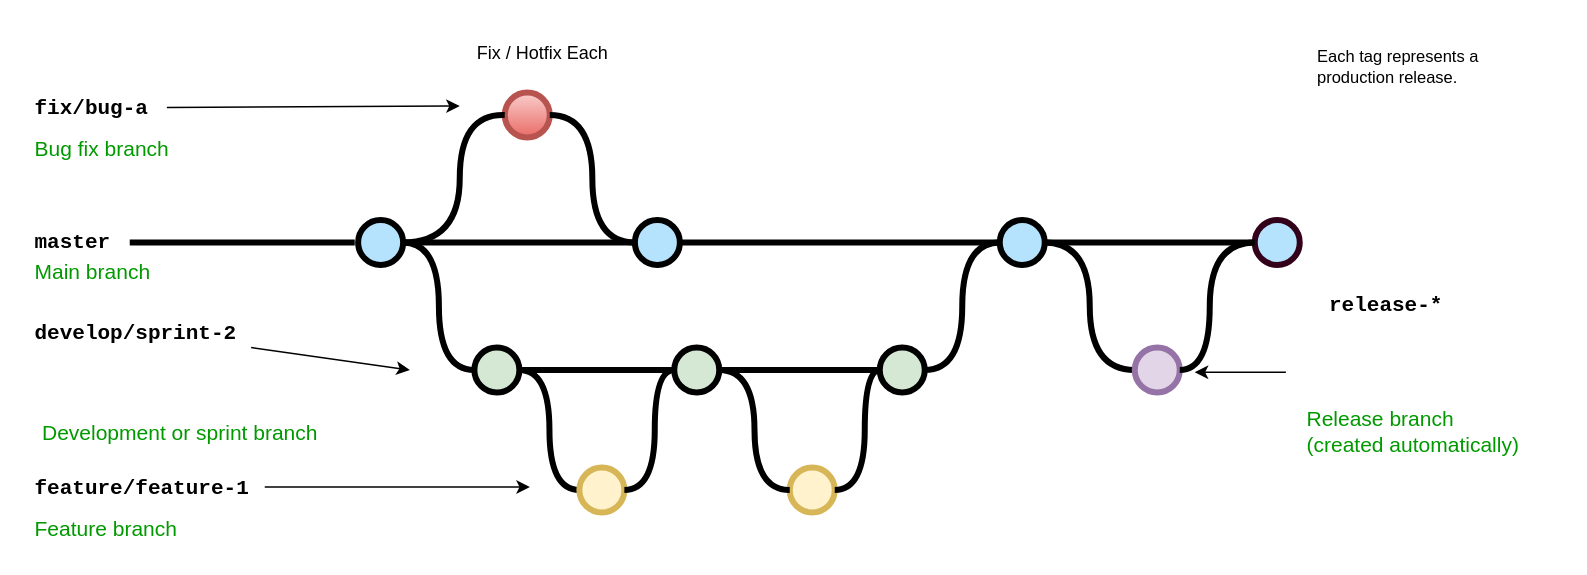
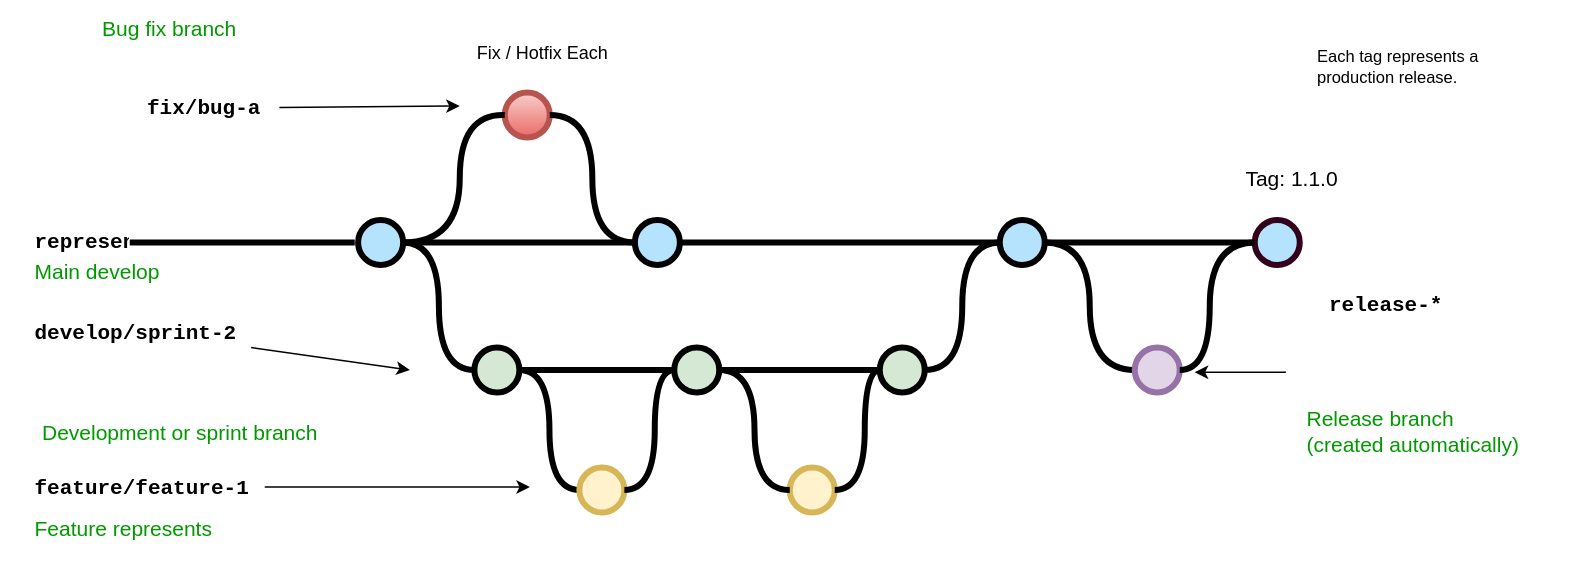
(99, 107) -> (212, 107)
(152, 148) -> (219, 28)
none -> (1292, 178)
(71, 242) -> (83, 242)
(94, 271) -> (98, 271)
(115, 527) -> (138, 527)
